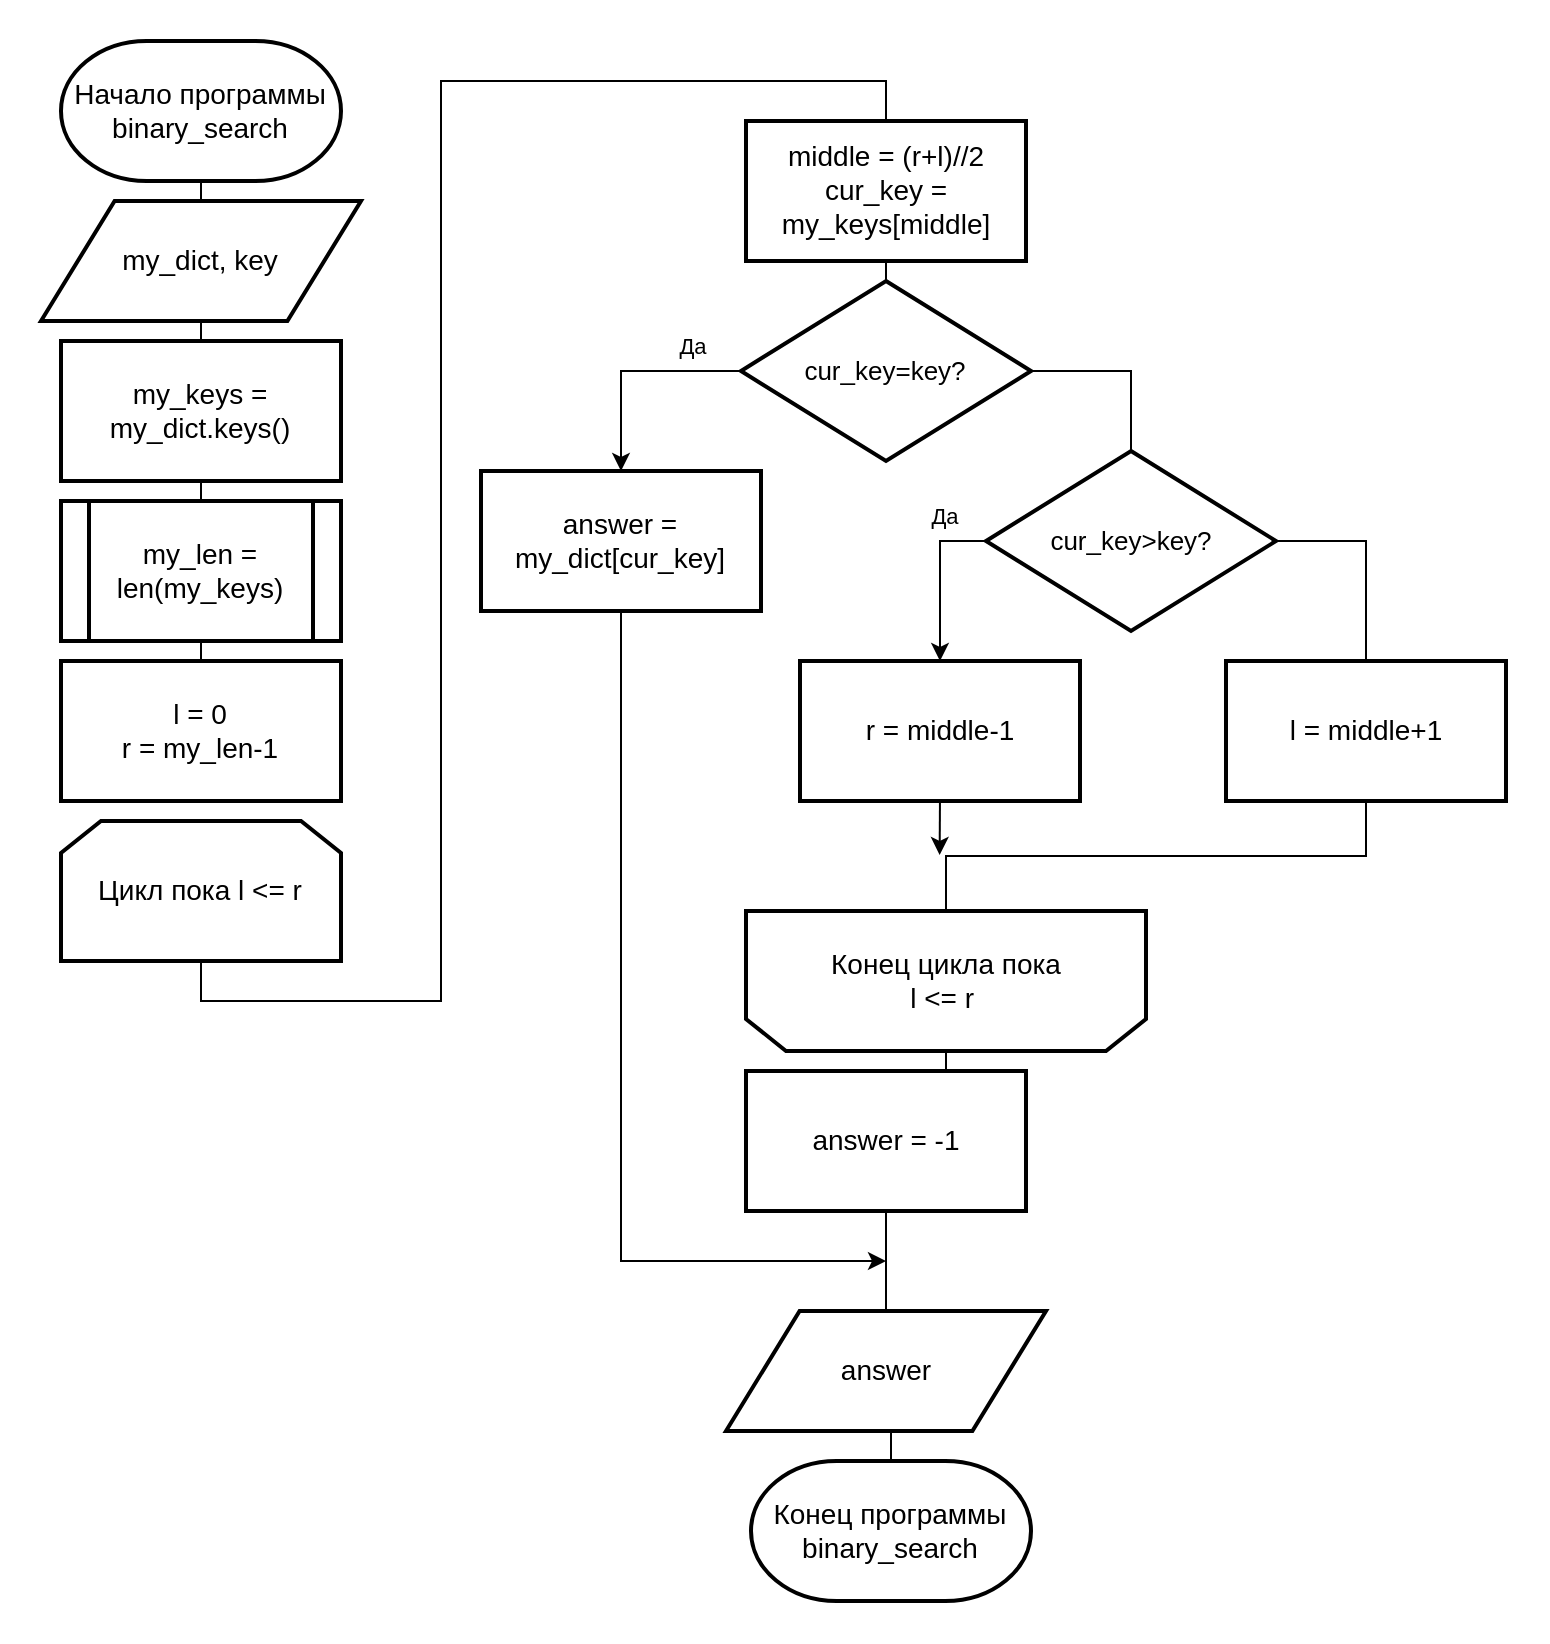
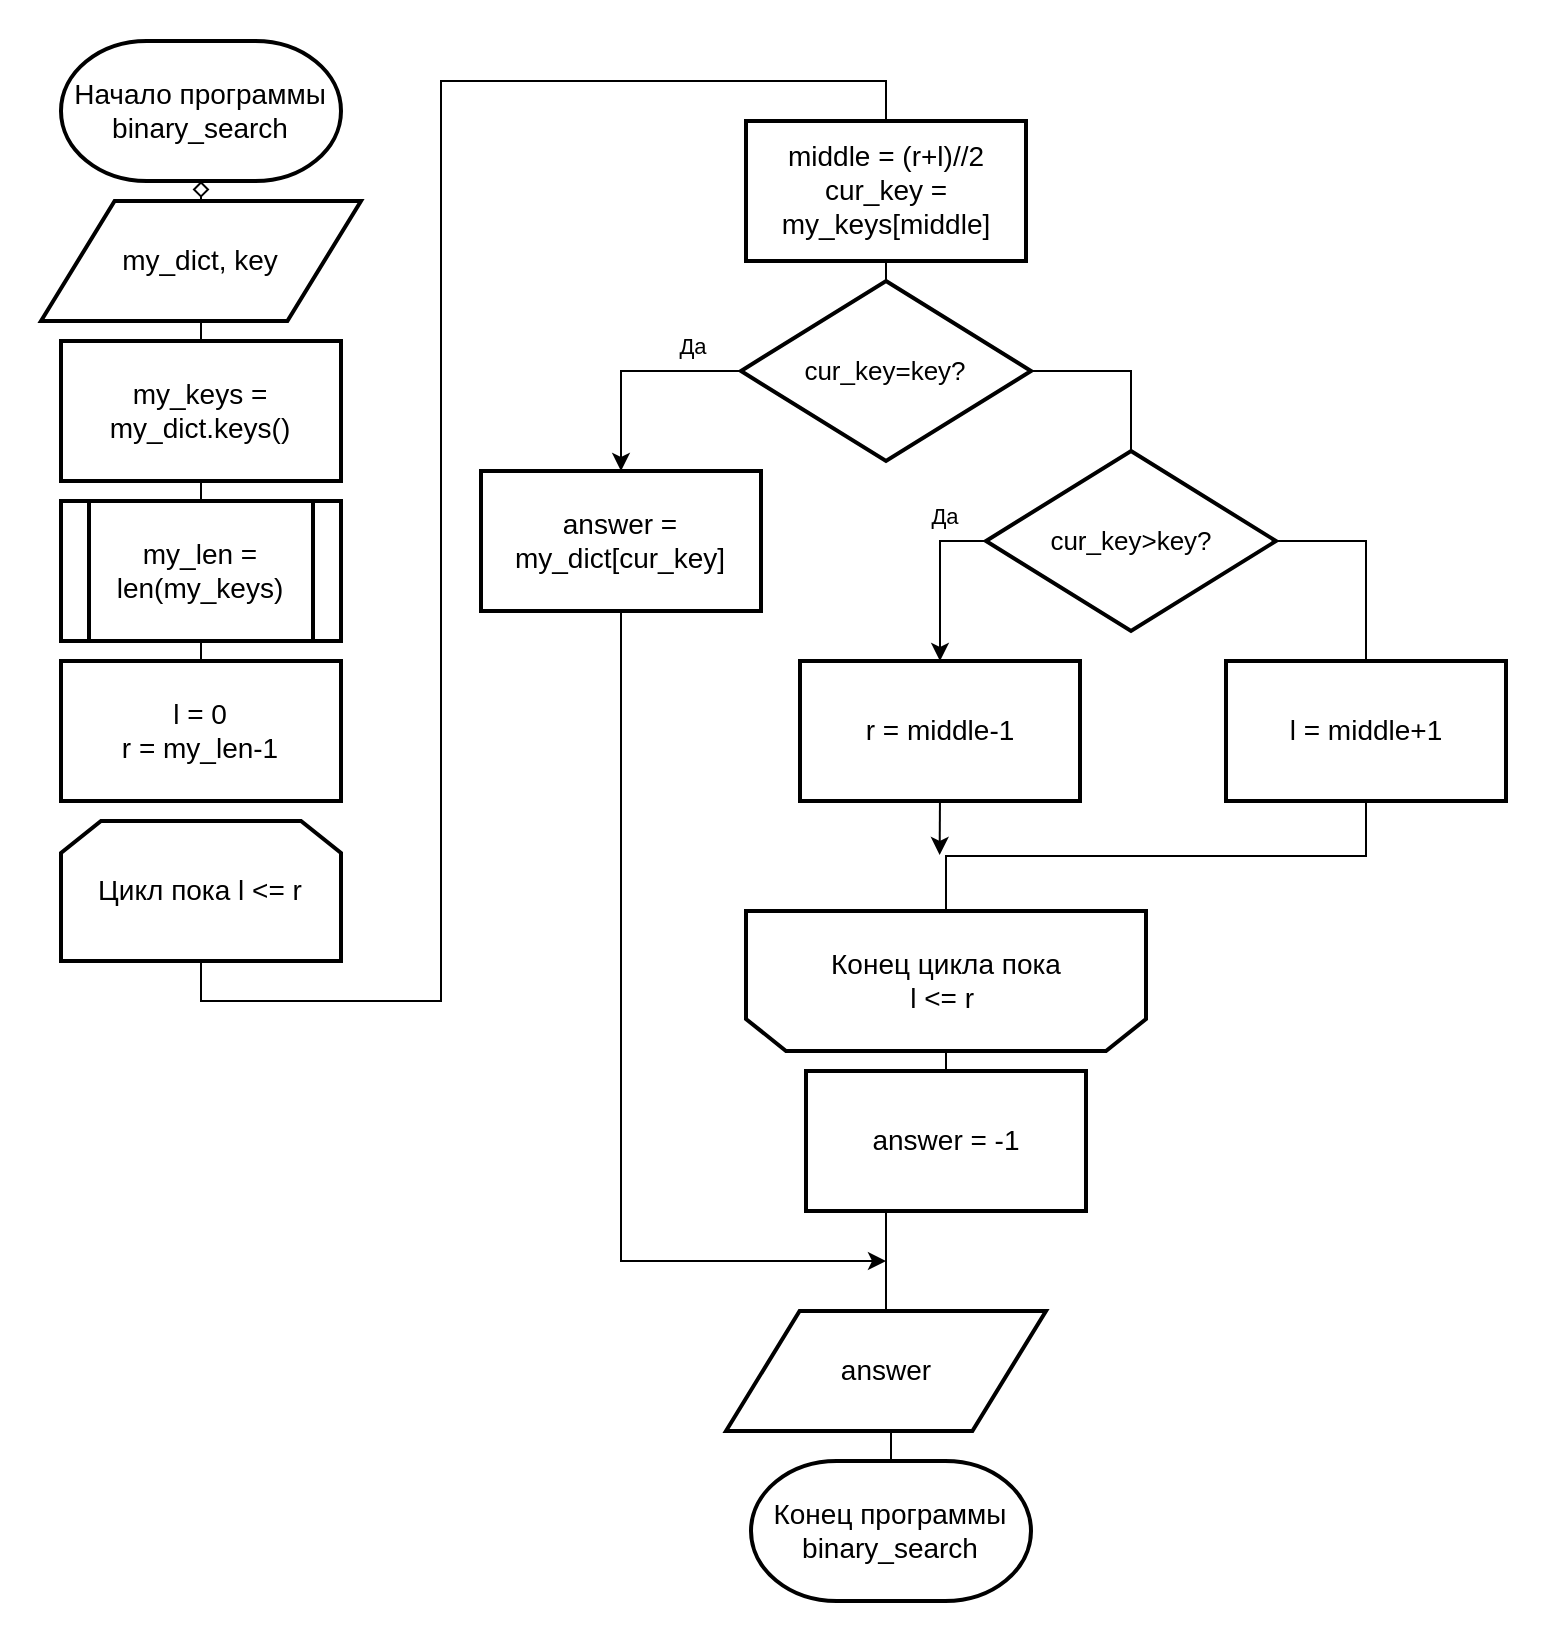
(201, 189) -> (201, 196)
(886, 1141) -> (946, 1141)
